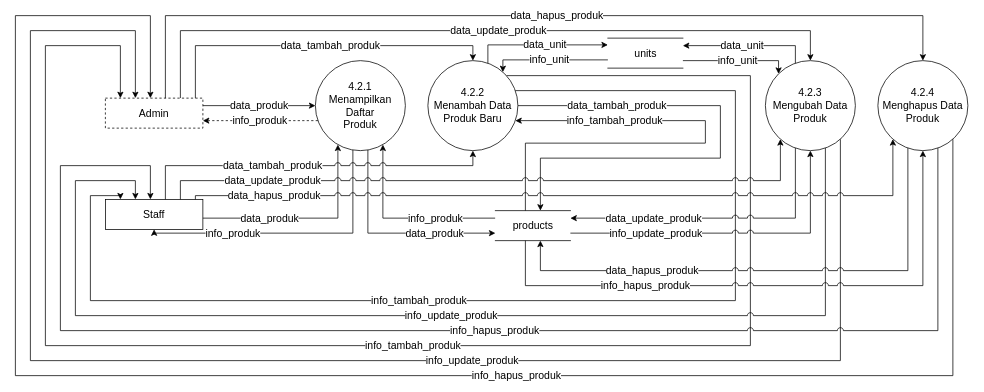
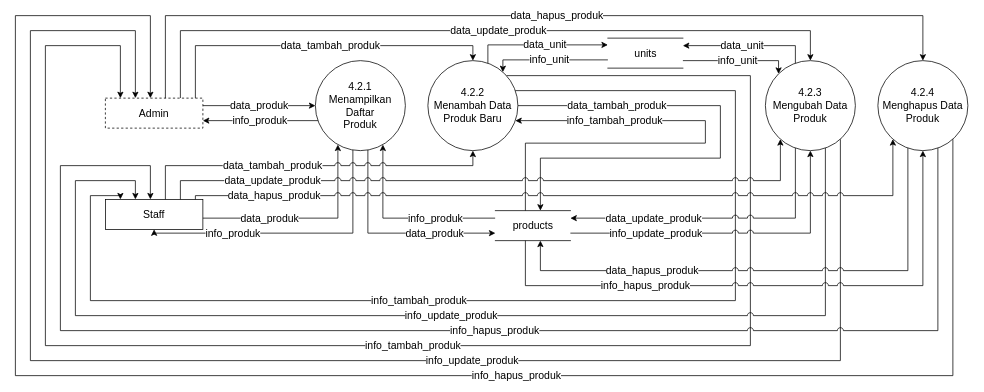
(302, 120) -> (302, 120)
